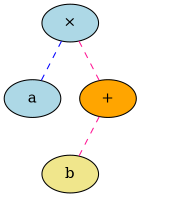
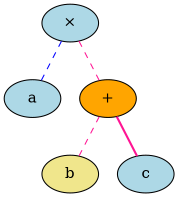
none -> (146, 174)
